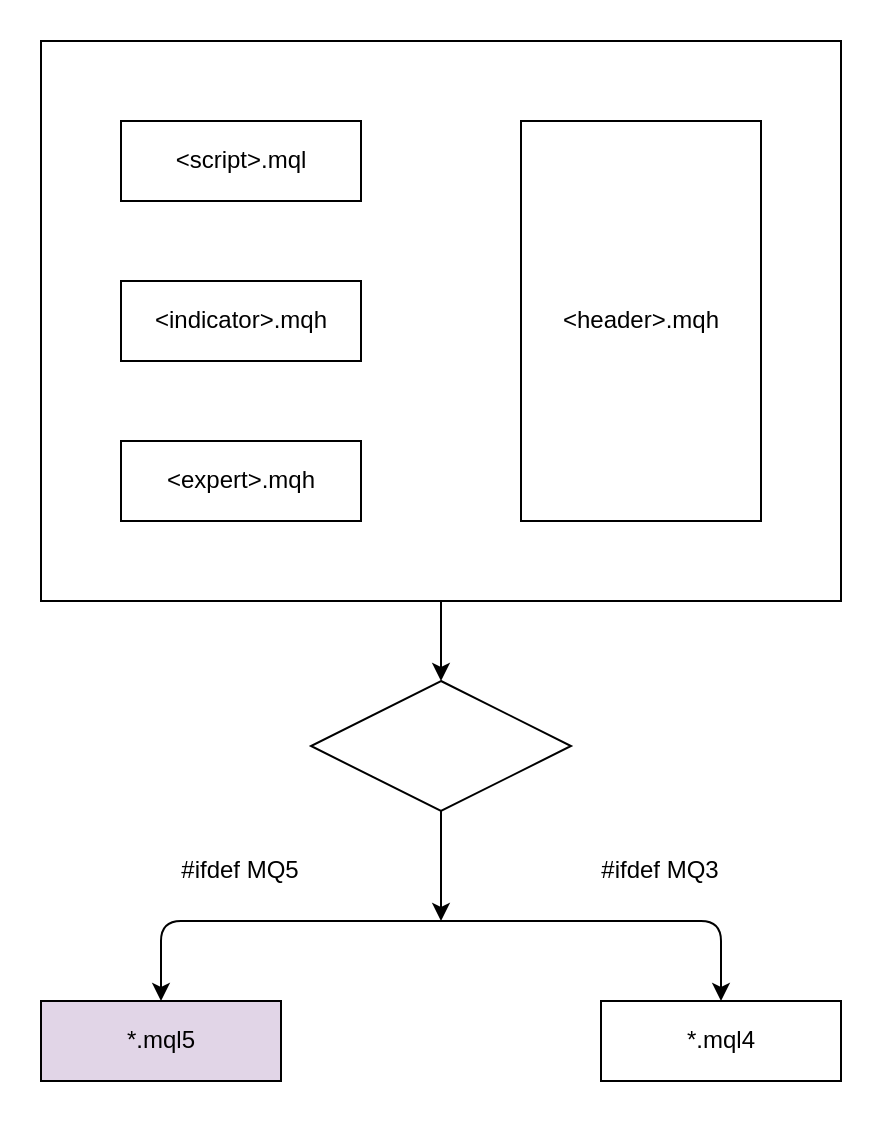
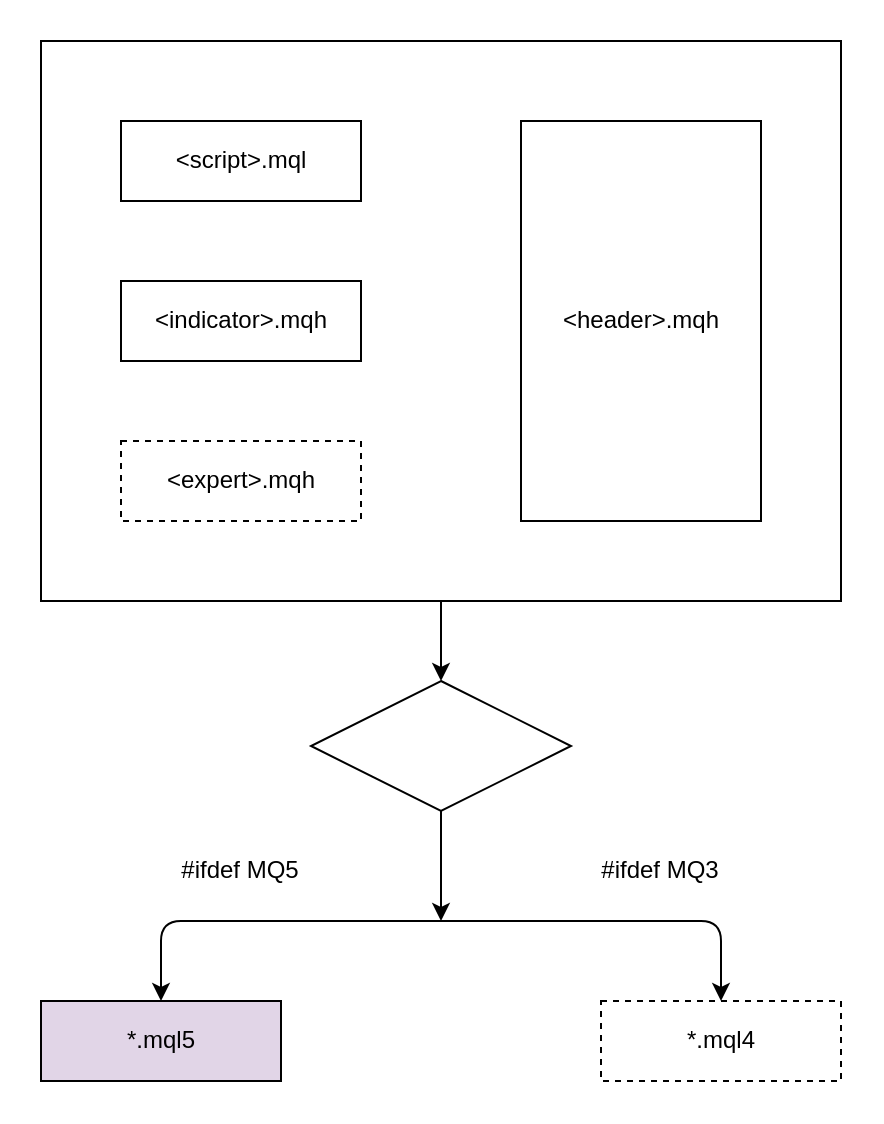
(241, 481) -> (241, 481)
(721, 1041) -> (721, 1041)
